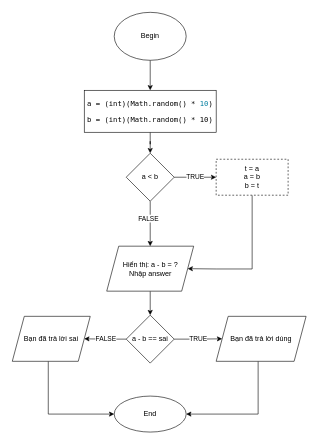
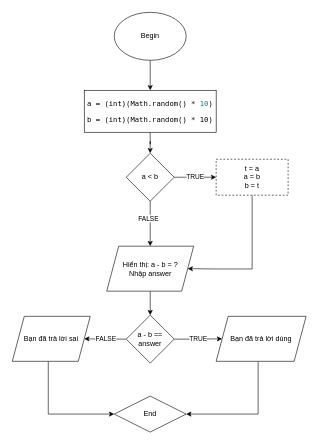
(150, 339) -> (150, 339)
(150, 414) -> (150, 414)
